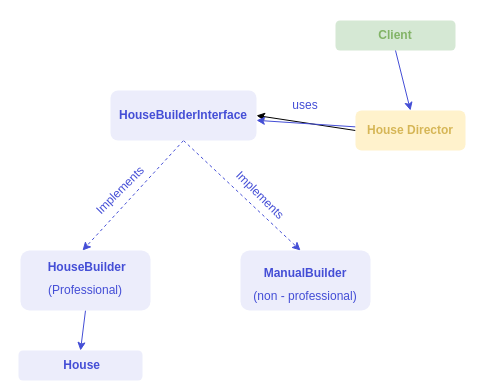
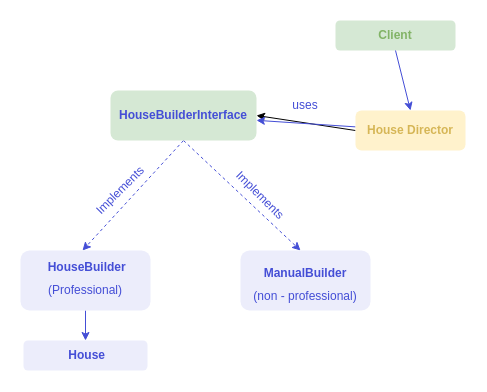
(184, 116) -> (184, 116)
(81, 366) -> (86, 356)
